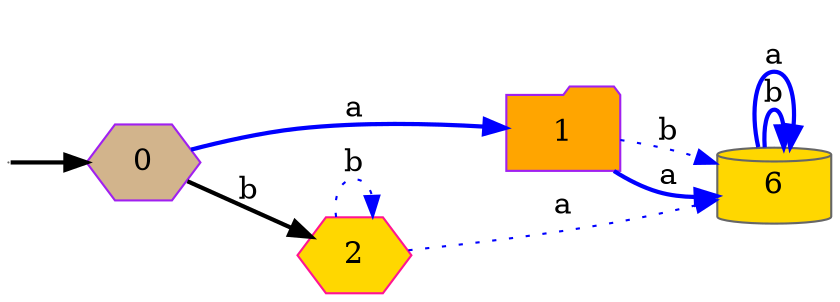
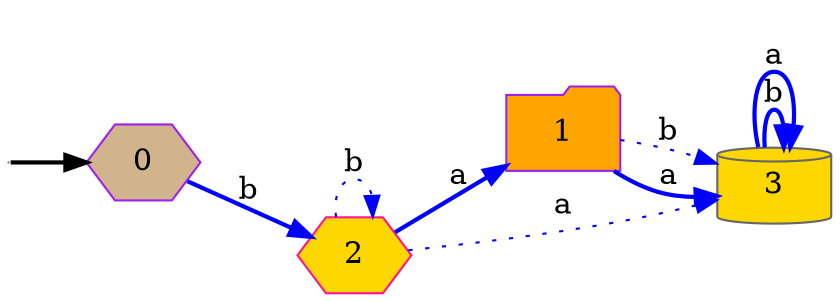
(336, 126) -> (441, 205)
(774, 186) -> (774, 186)
(239, 205) -> (239, 205)
